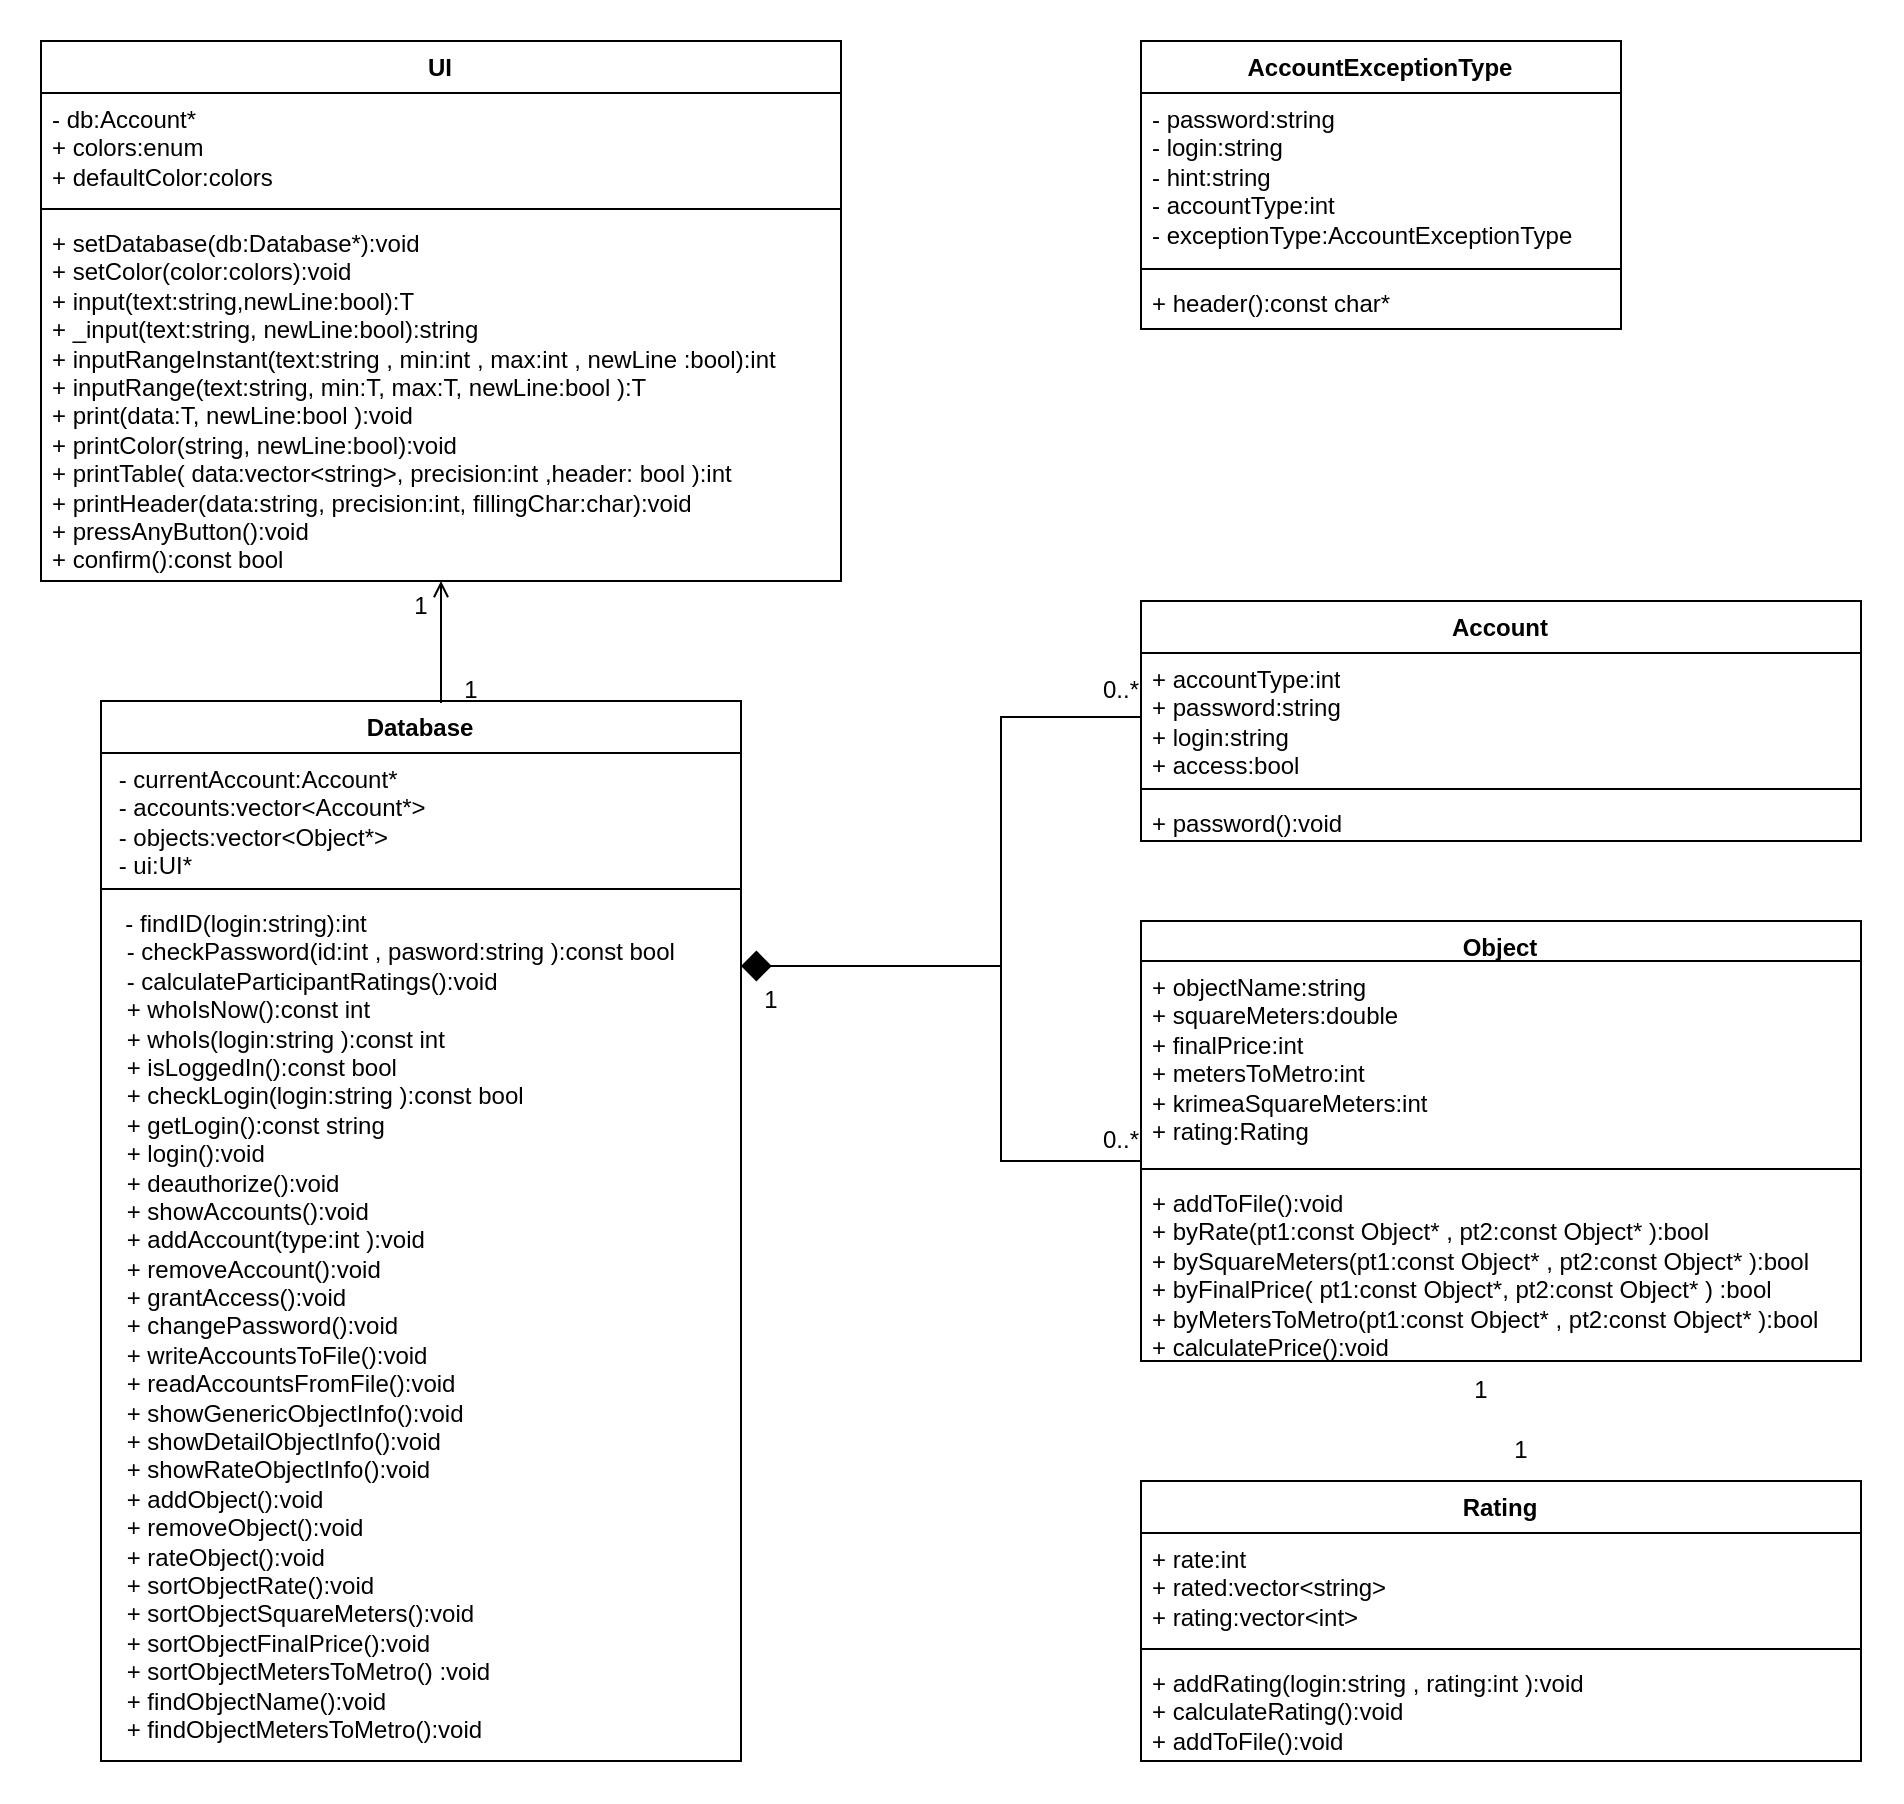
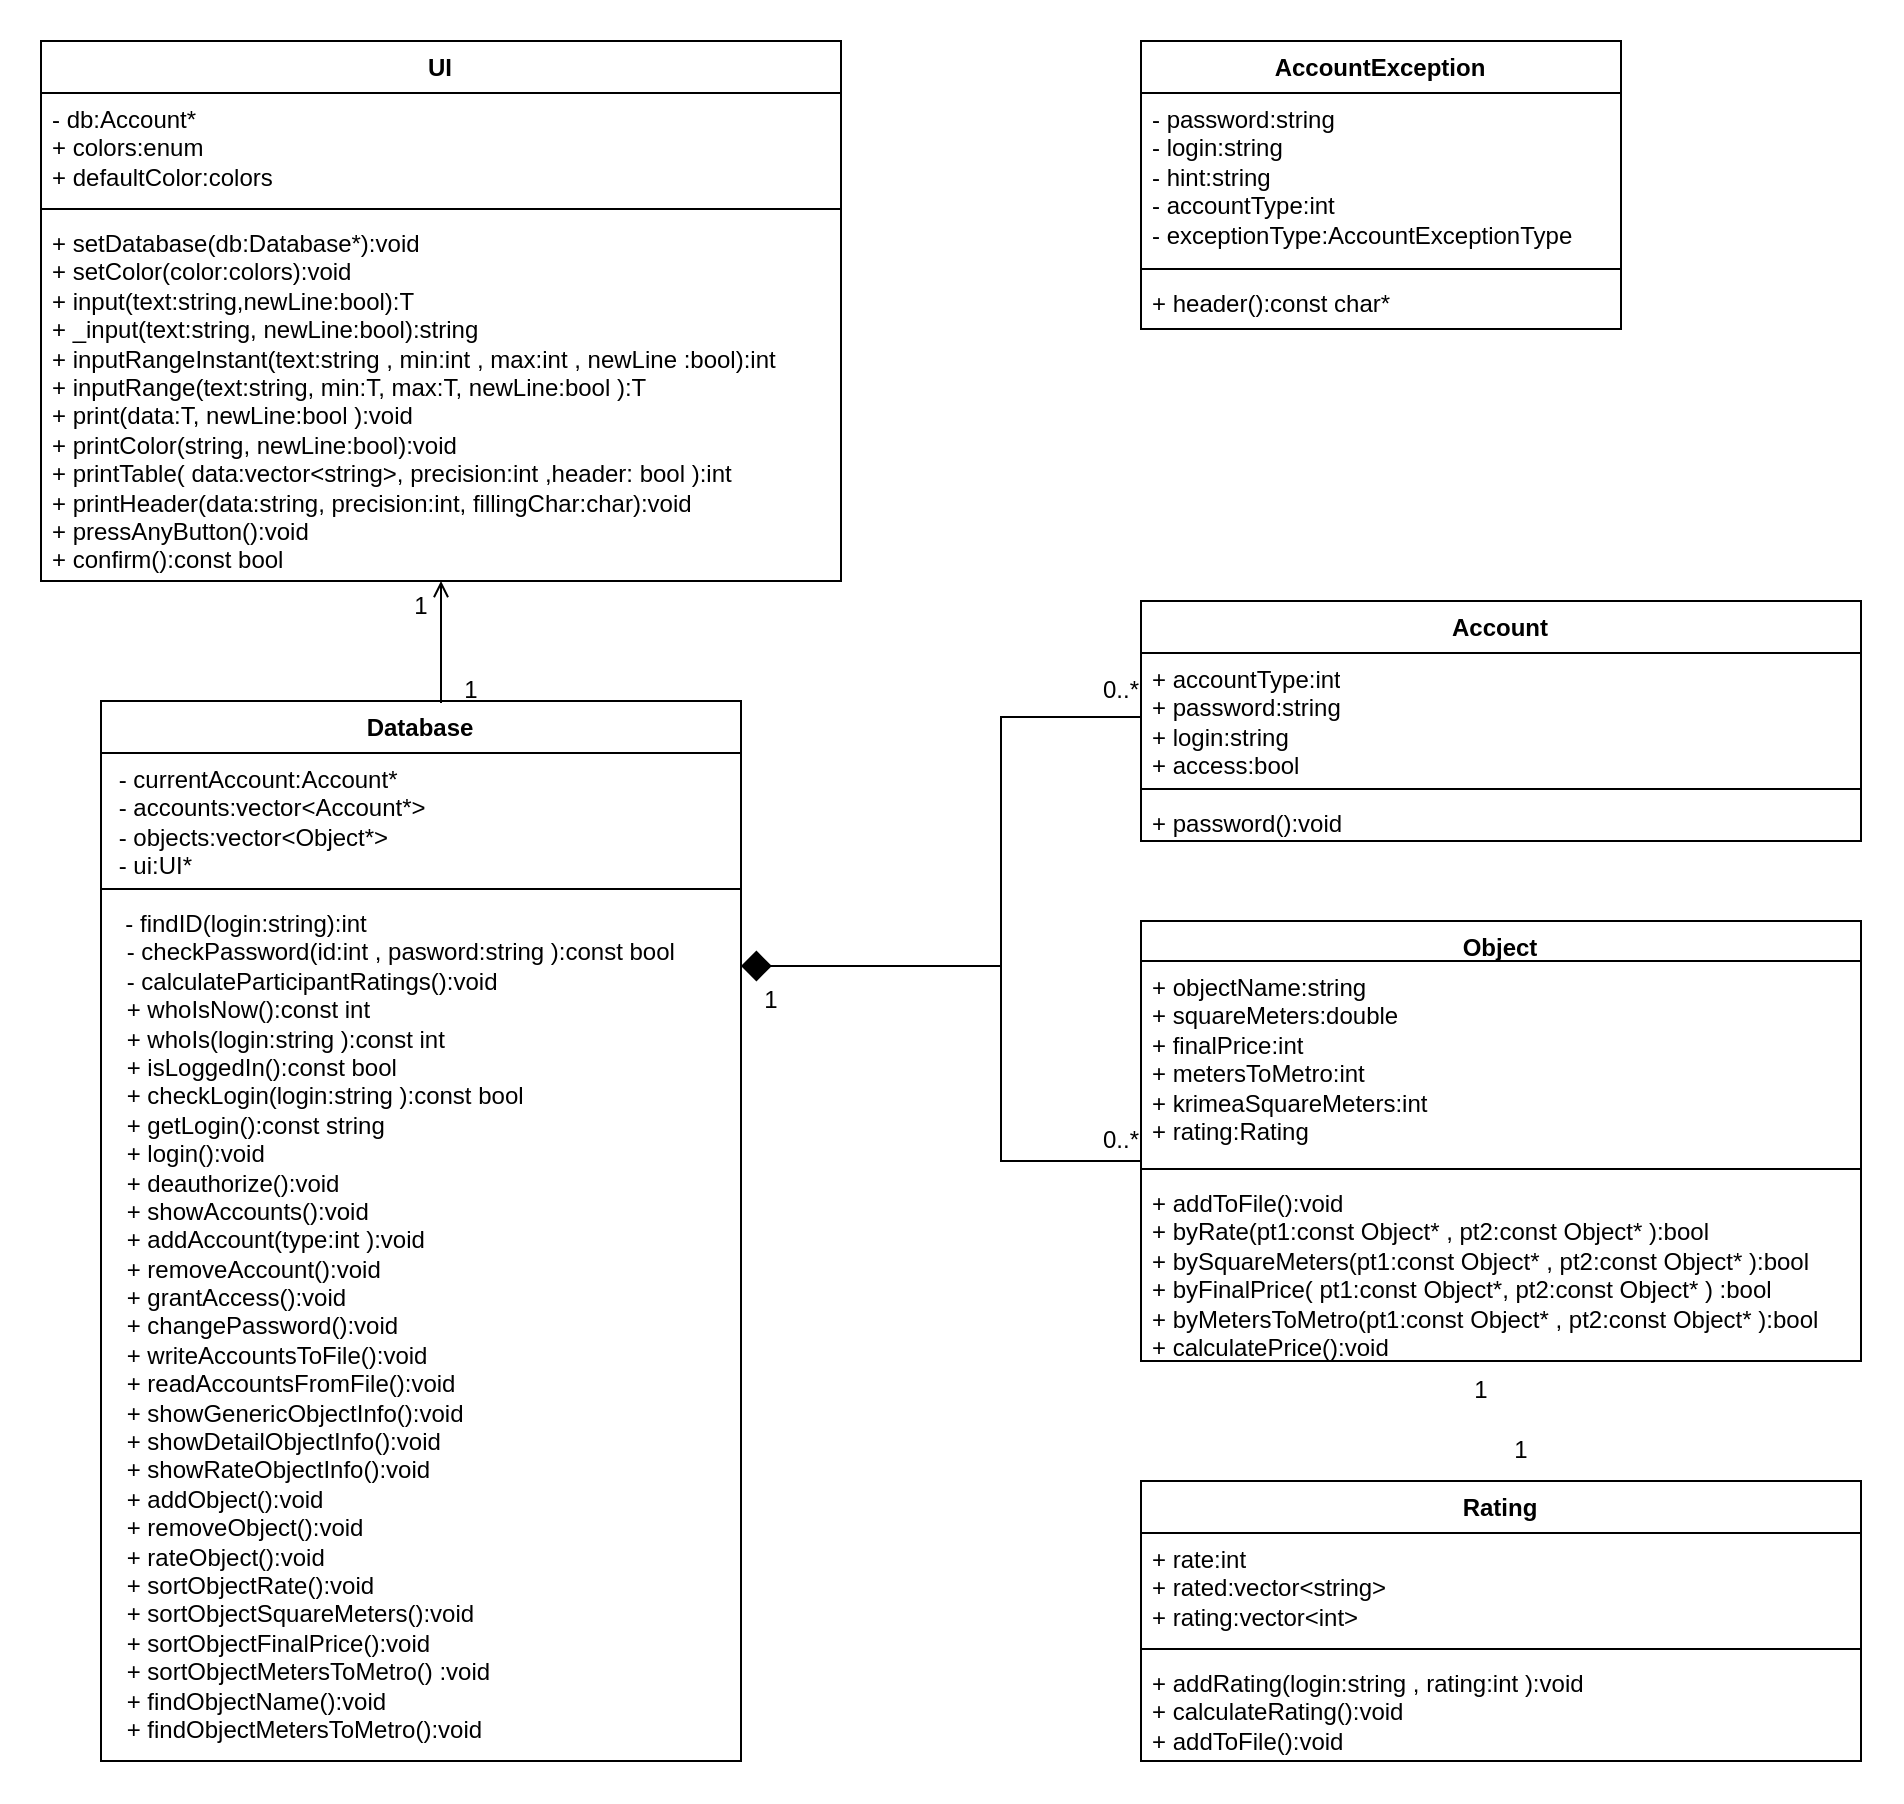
(1381, 69) -> (1381, 69)
